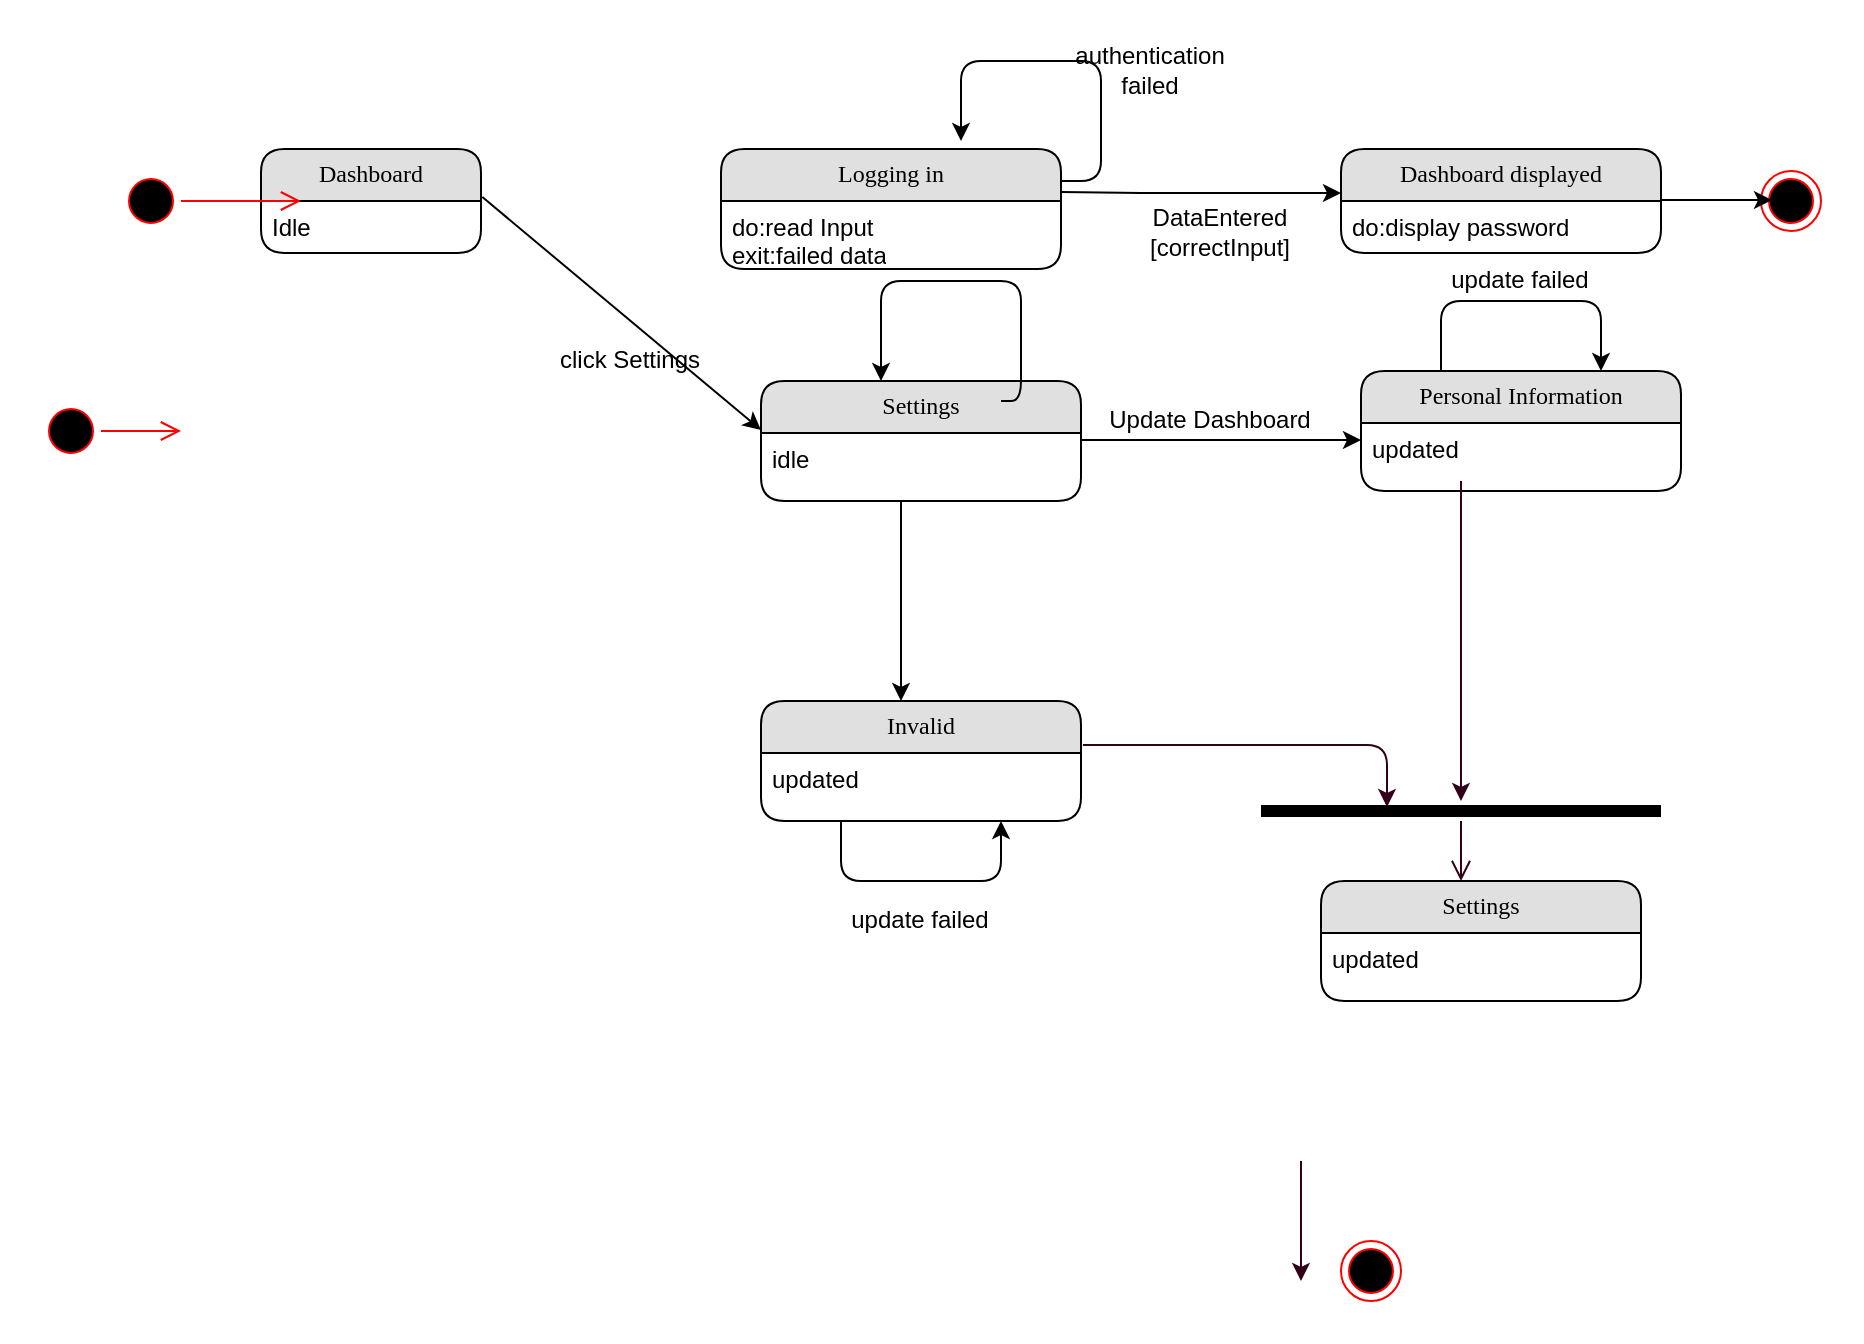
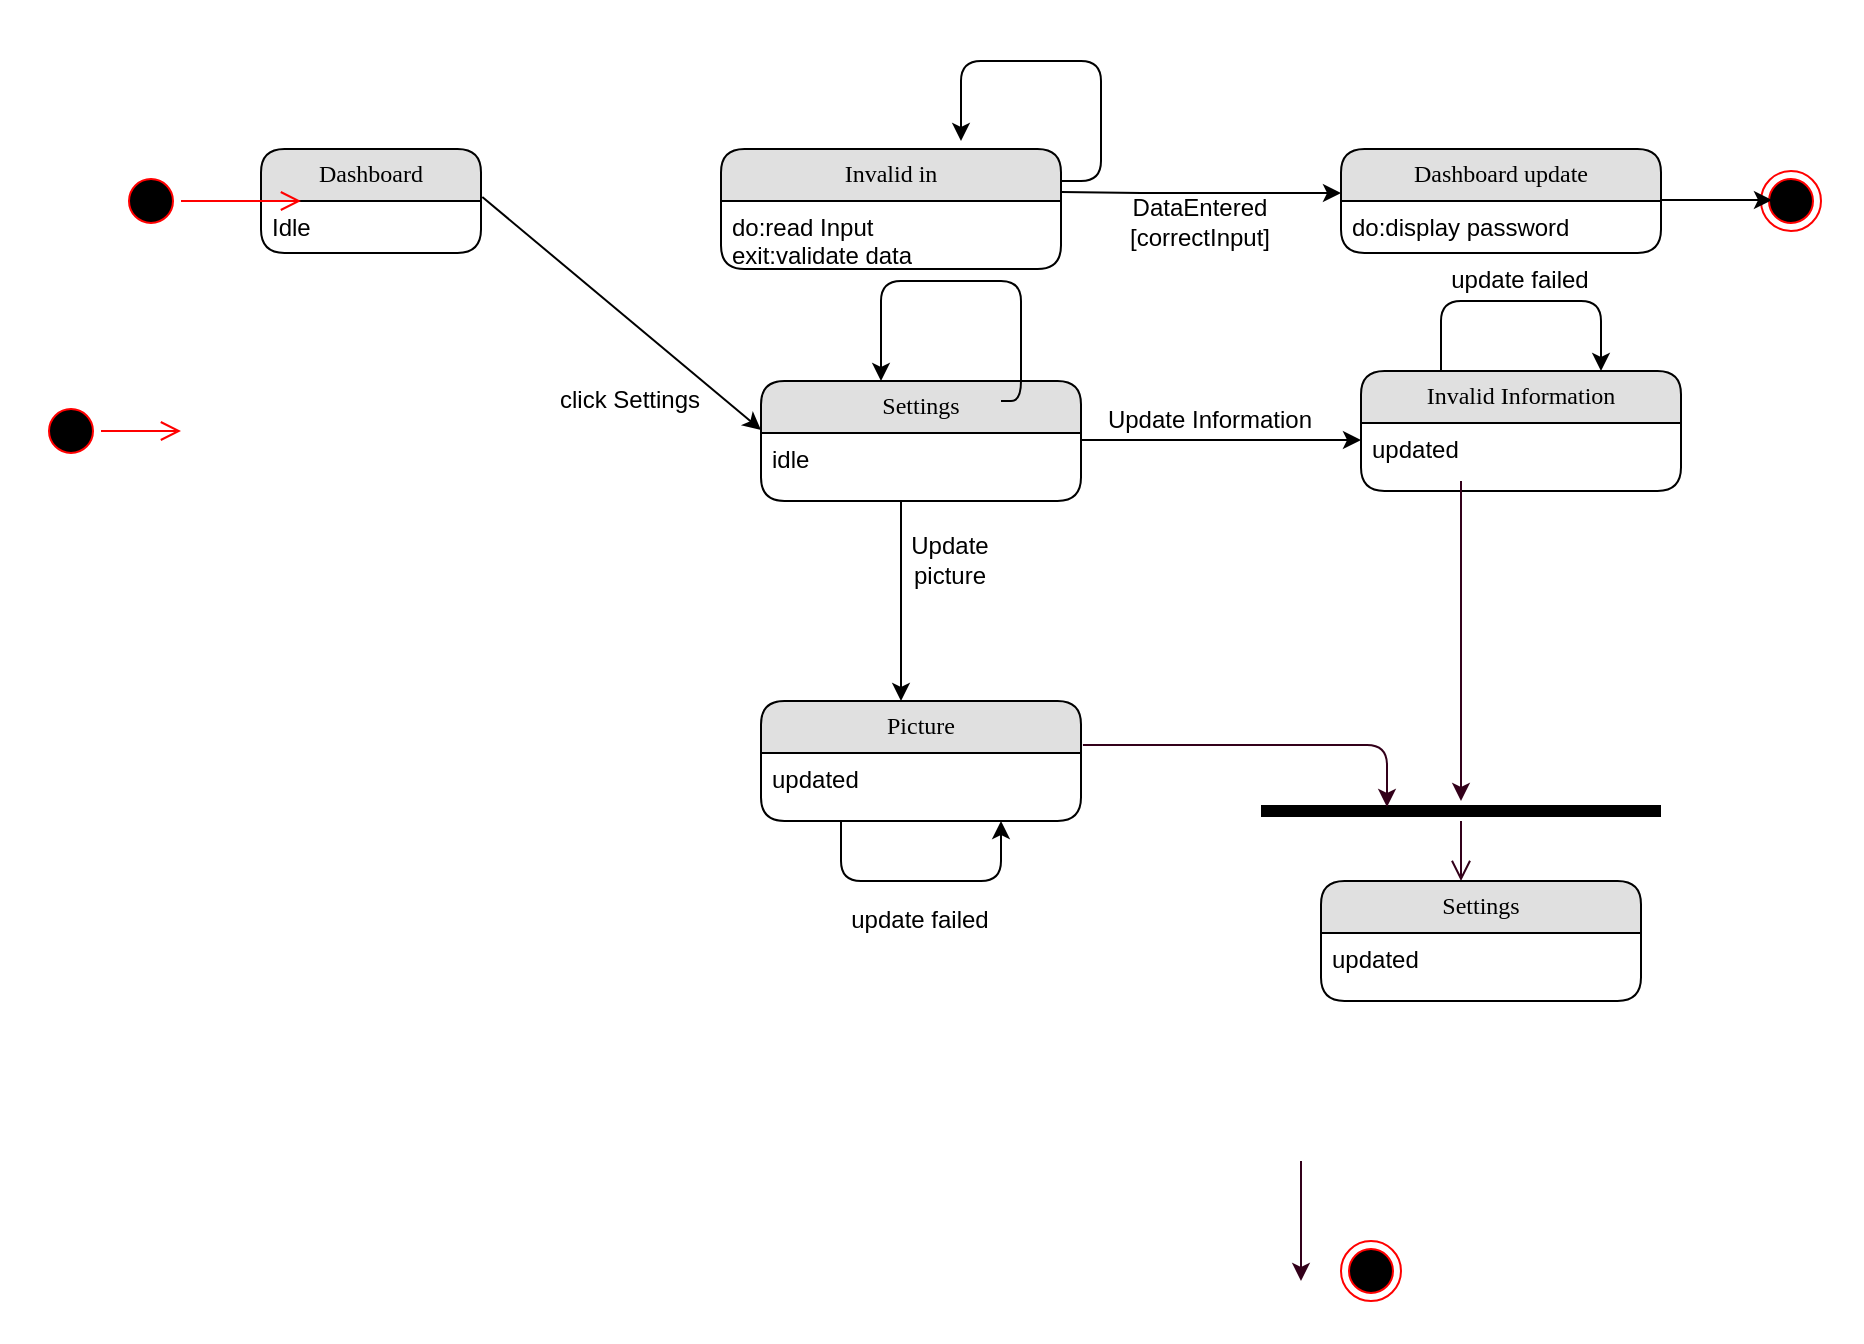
(1151, 71) -> none
(892, 175) -> (892, 175)
(1502, 175) -> (1502, 175)
(1221, 233) -> (1201, 223)
(825, 244) -> (838, 244)
(631, 361) -> (631, 401)
(1522, 397) -> (1522, 397)
(1211, 421) -> (1211, 421)
none -> (951, 561)
(922, 727) -> (922, 727)
